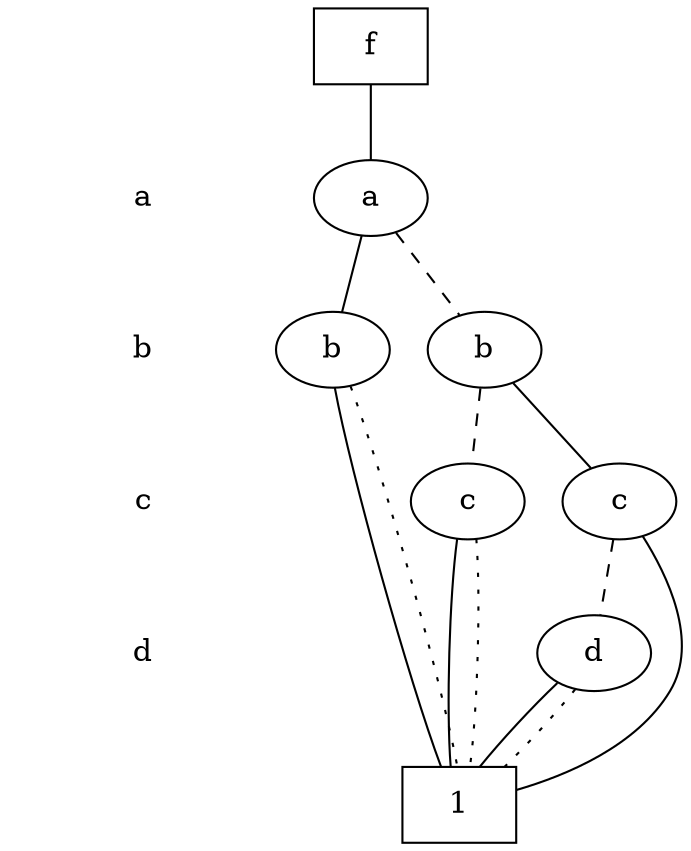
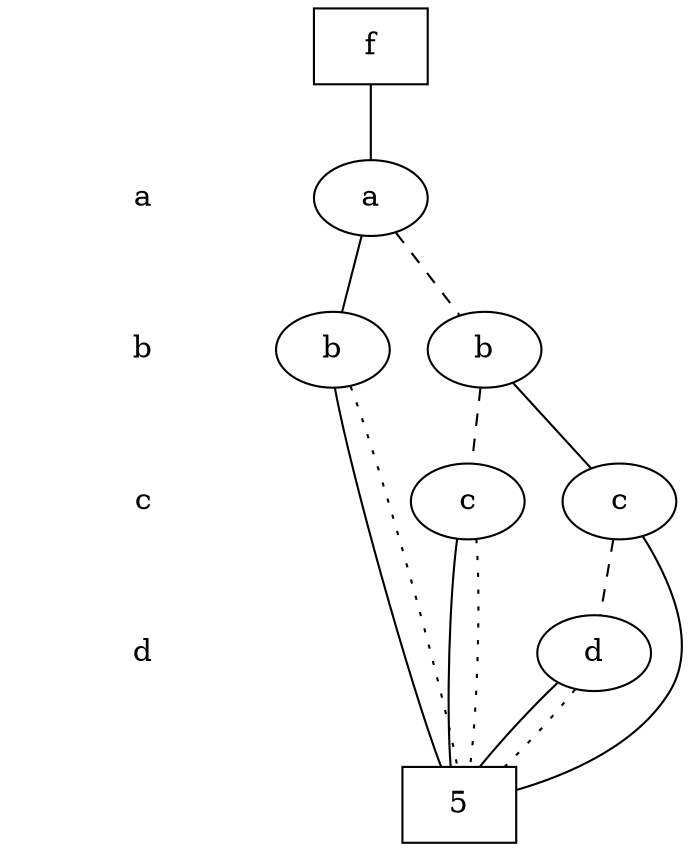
(459, 805) -> (459, 805)
